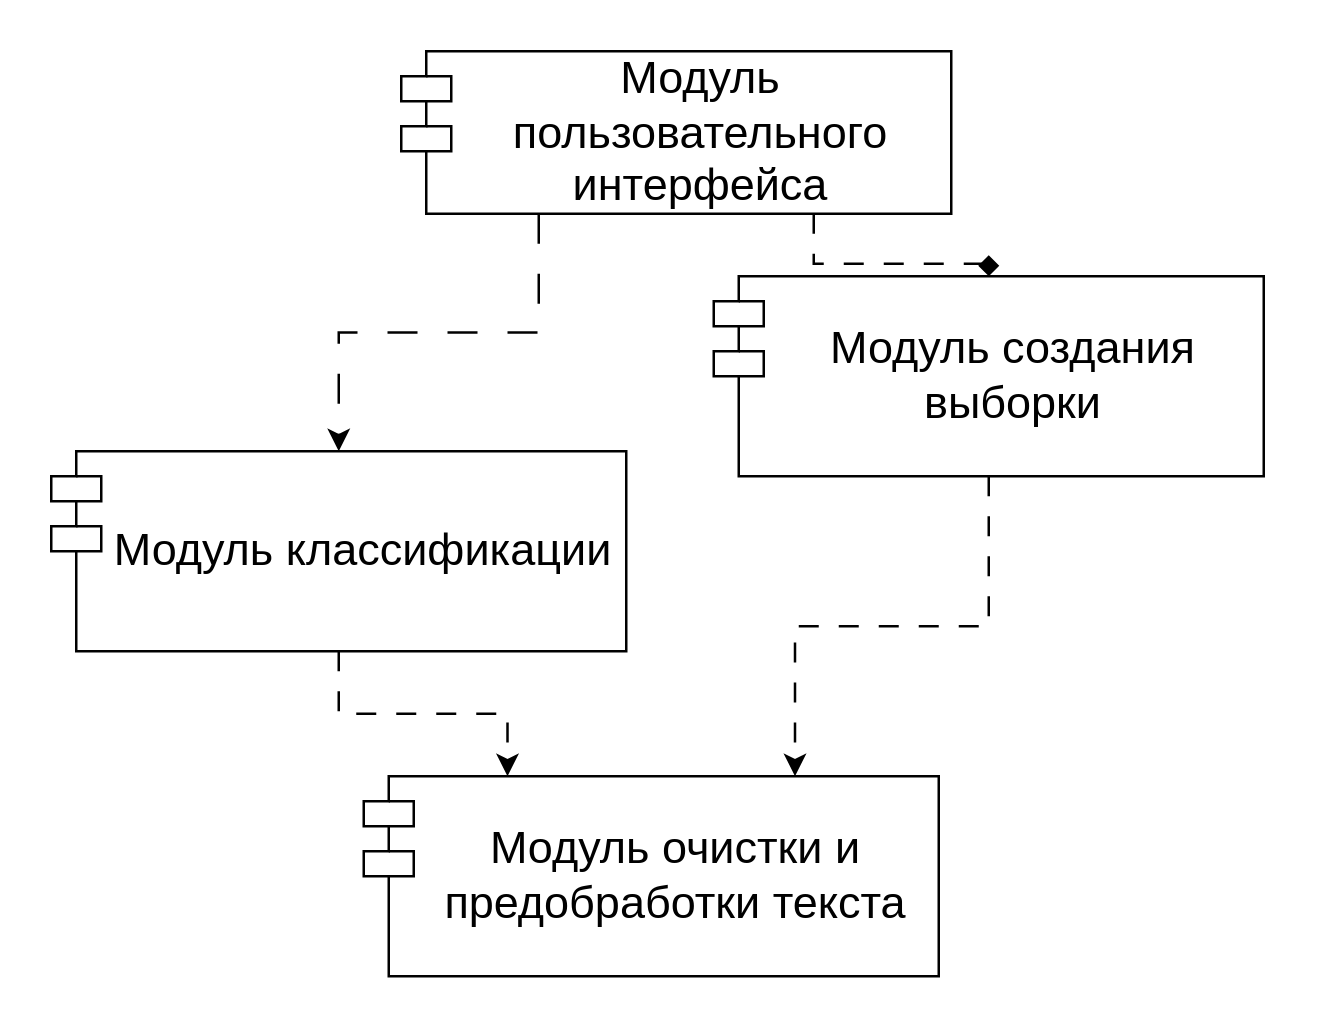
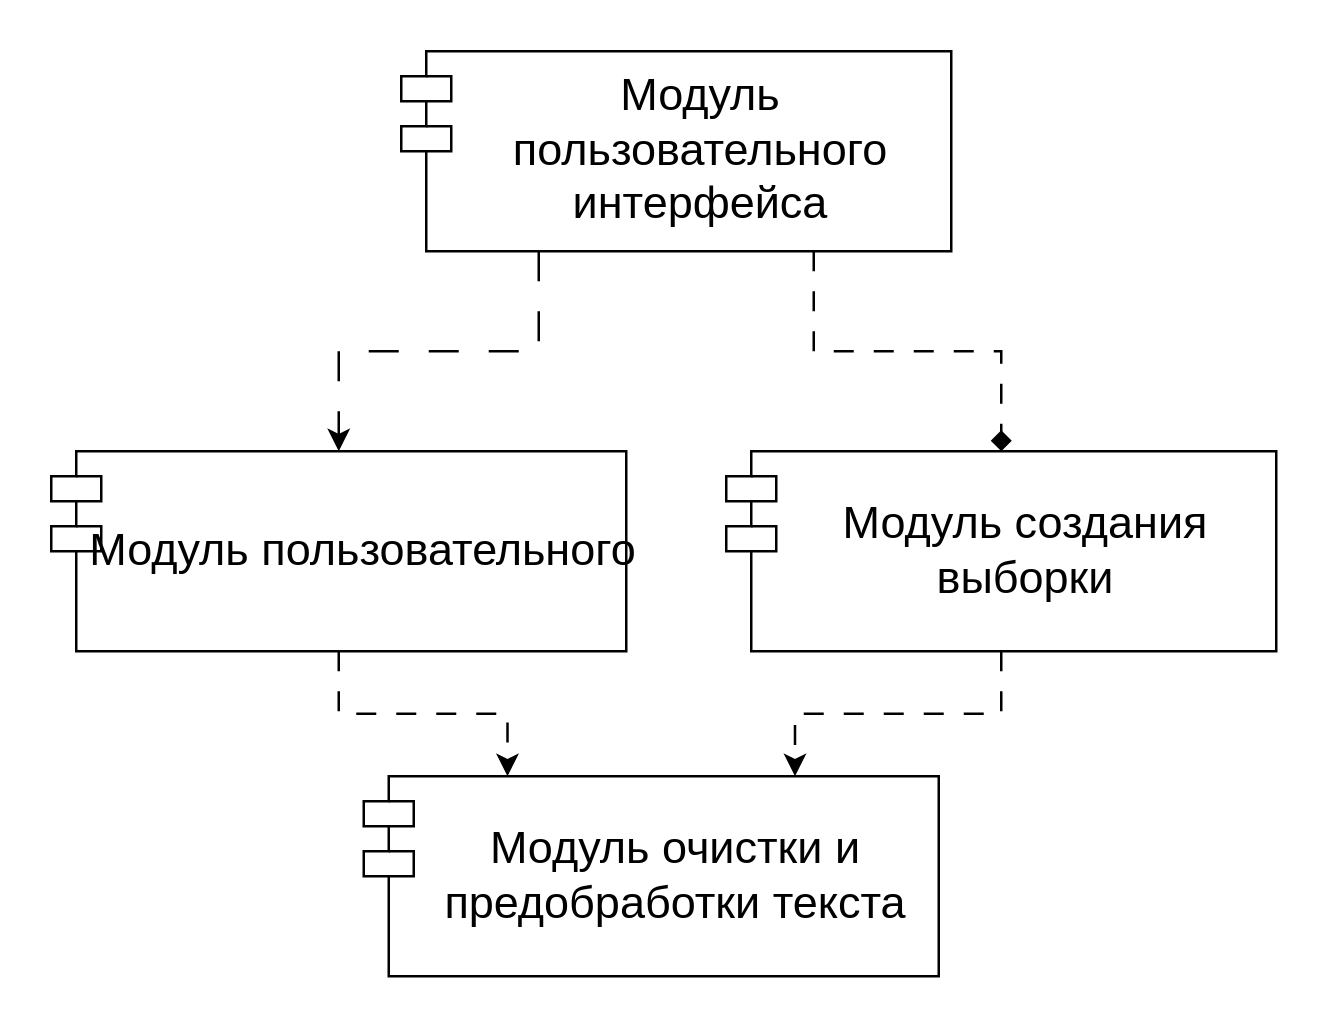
(676, 133) -> (676, 151)
(989, 376) -> (1001, 551)
(364, 551) -> (364, 551)
